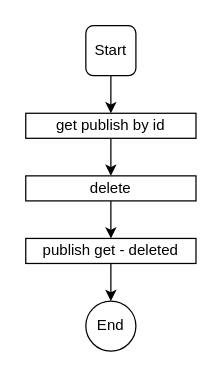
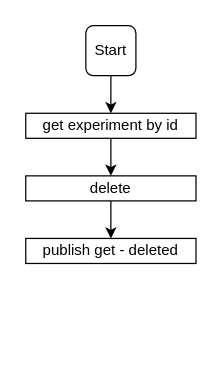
(111, 126) -> (111, 126)
(111, 286) -> none
(111, 326) -> none
